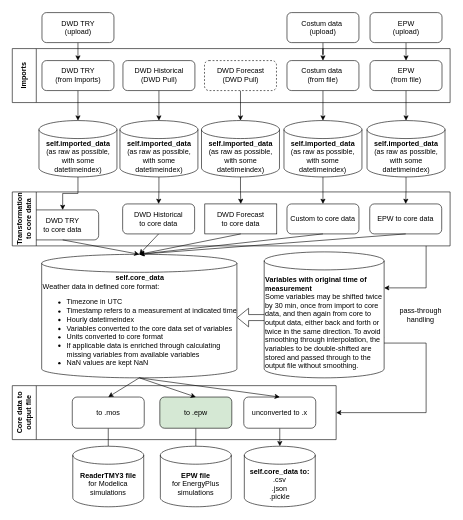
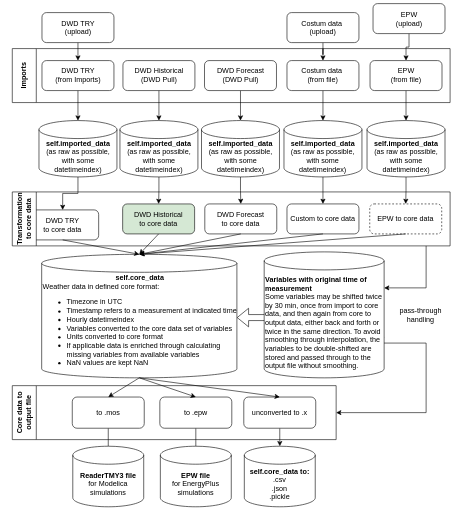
(406, 27) -> (409, 18)
(241, 75) -> (241, 75)
(159, 219) -> (159, 219)
(241, 219) -> (241, 219)
(406, 219) -> (406, 219)
(196, 413) -> (196, 413)
